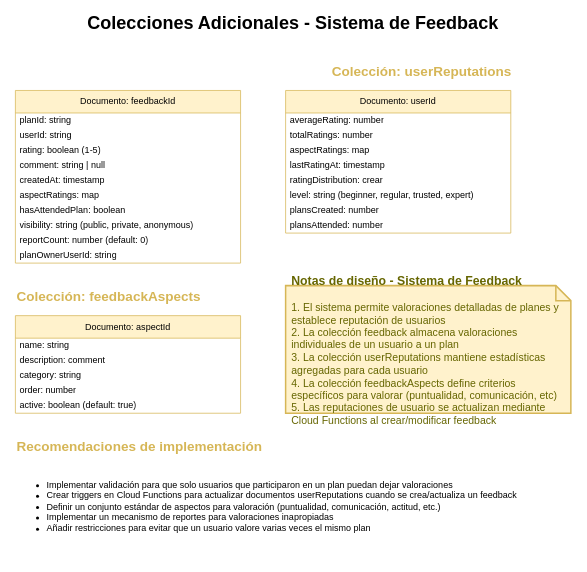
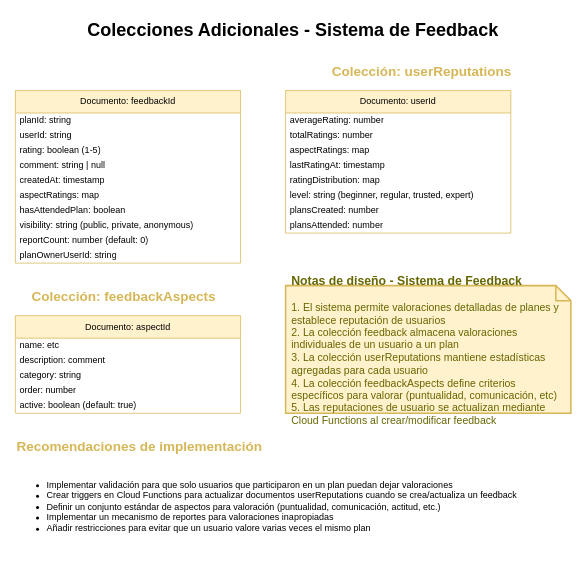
(293, 23) -> (293, 30)
(346, 180) -> (341, 180)
(109, 297) -> (124, 297)
(47, 345) -> (40, 345)
